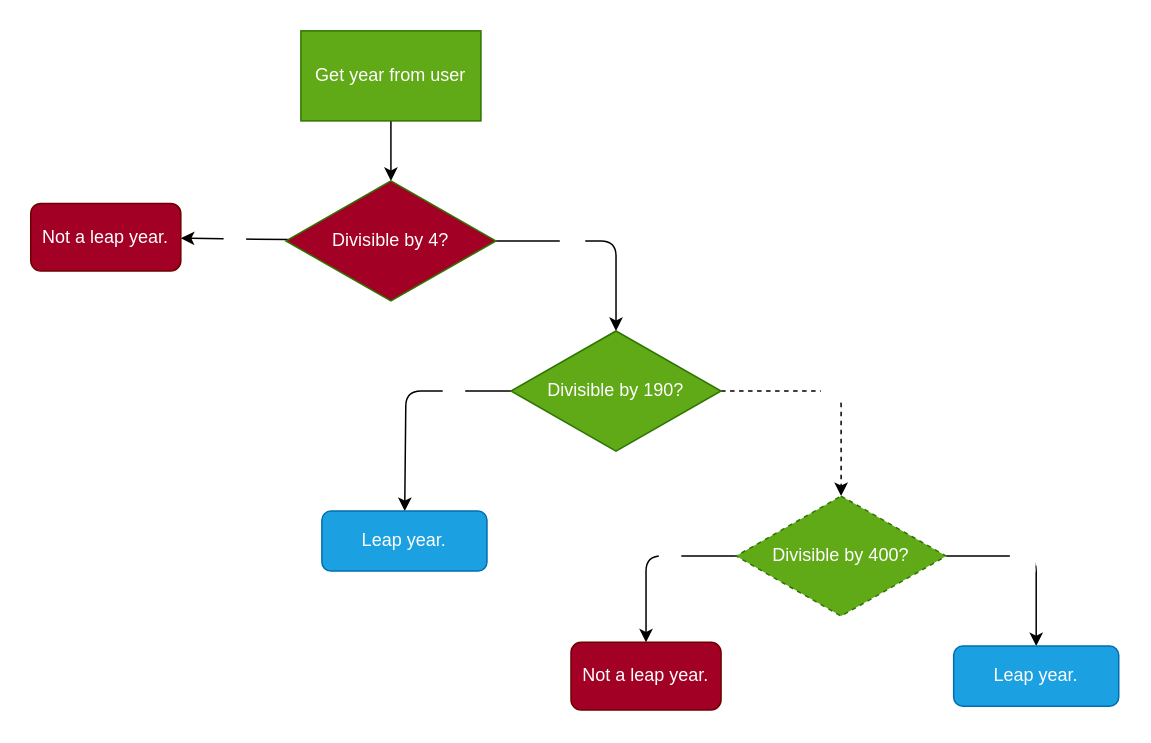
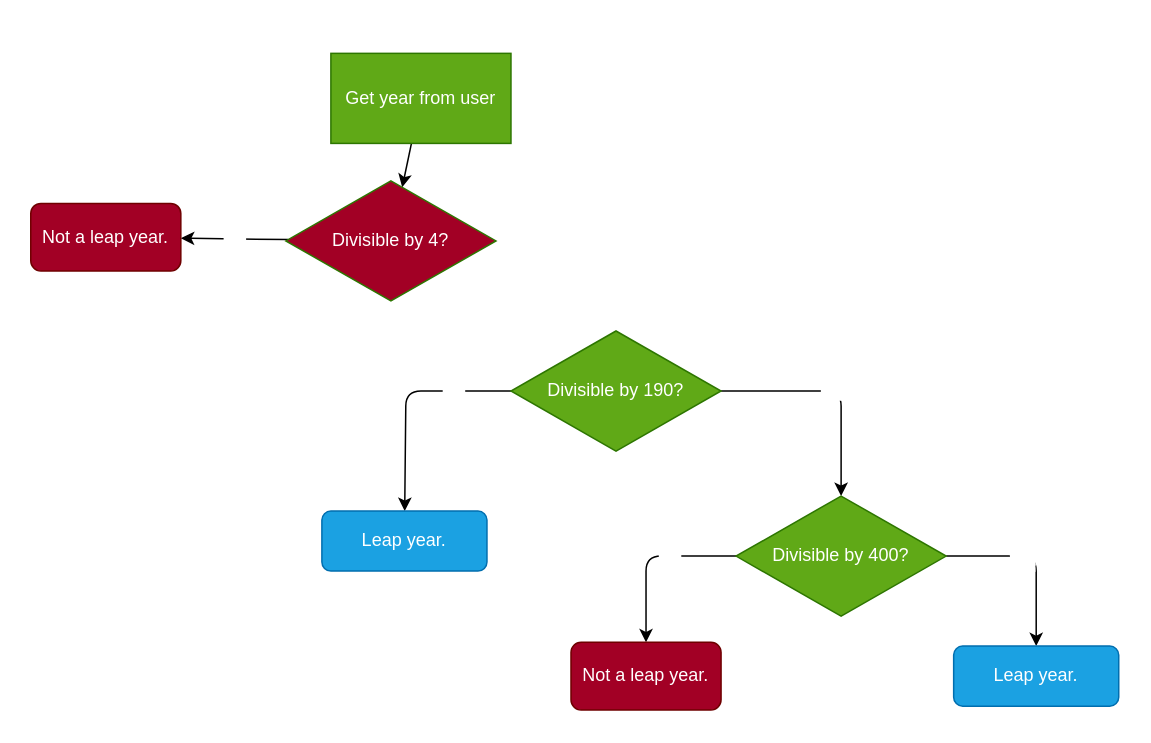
(391, 76) -> (421, 98)
(616, 269) -> none
(772, 391) -> (772, 391)
(841, 556) -> (841, 556)
